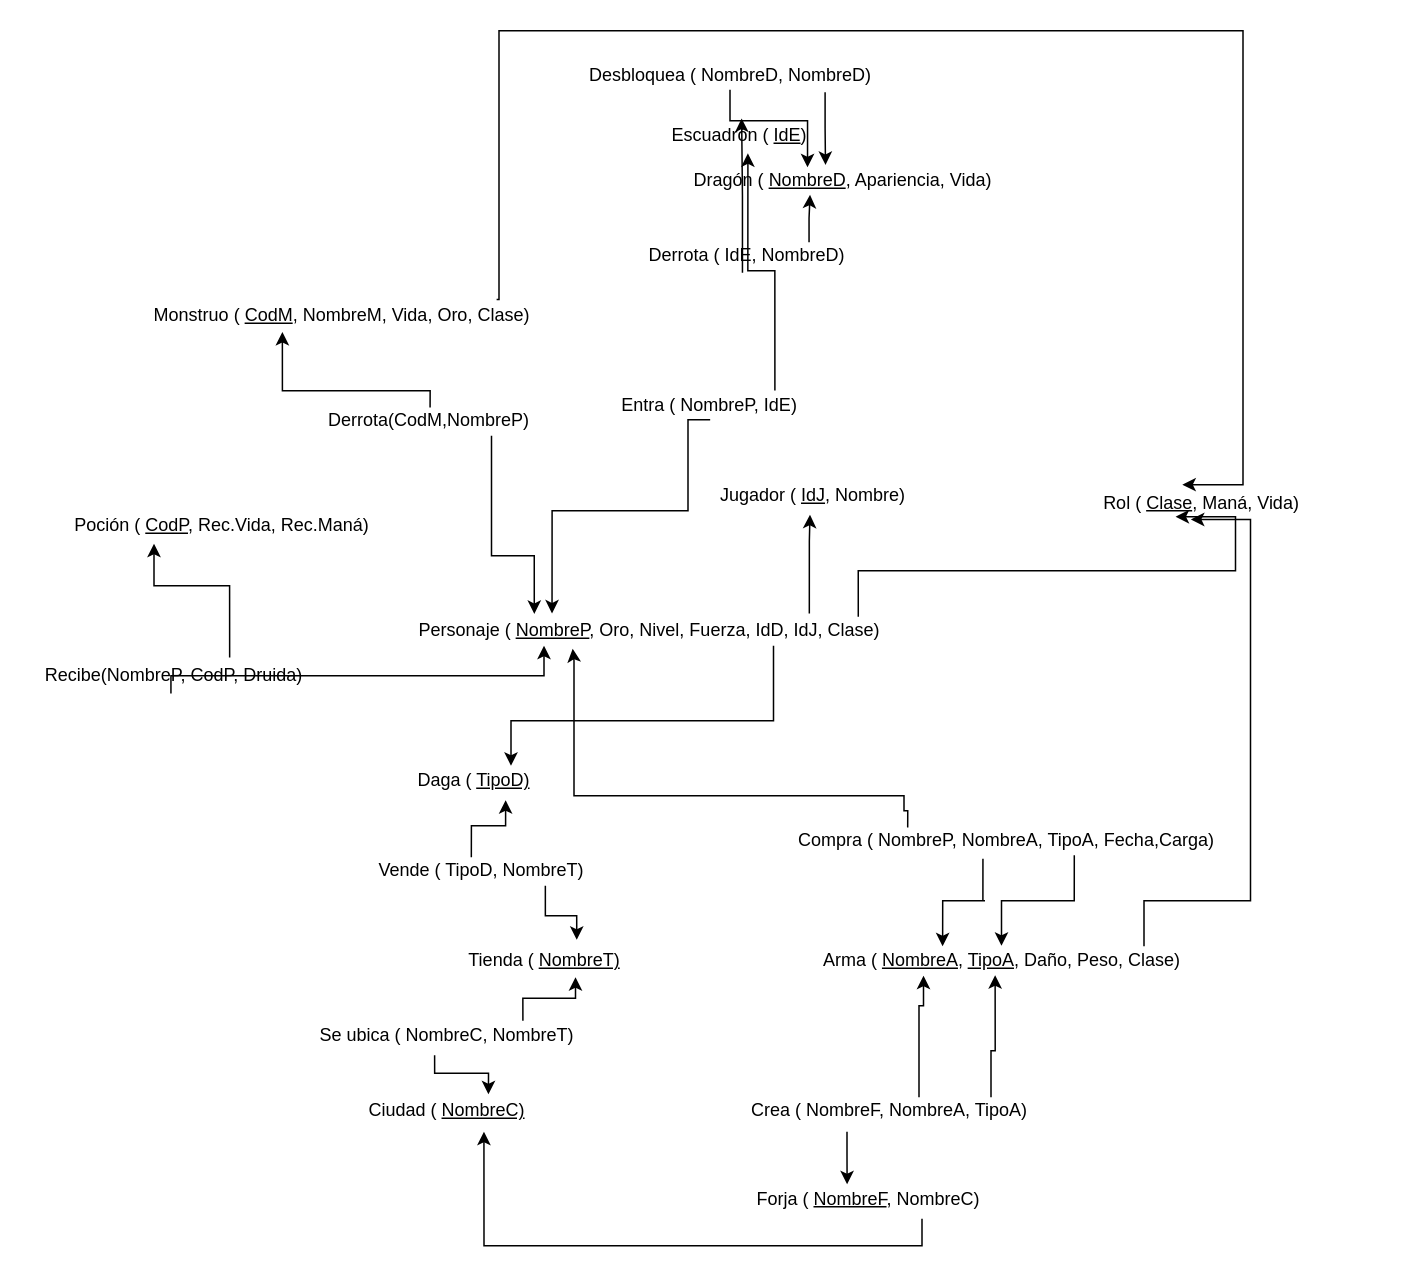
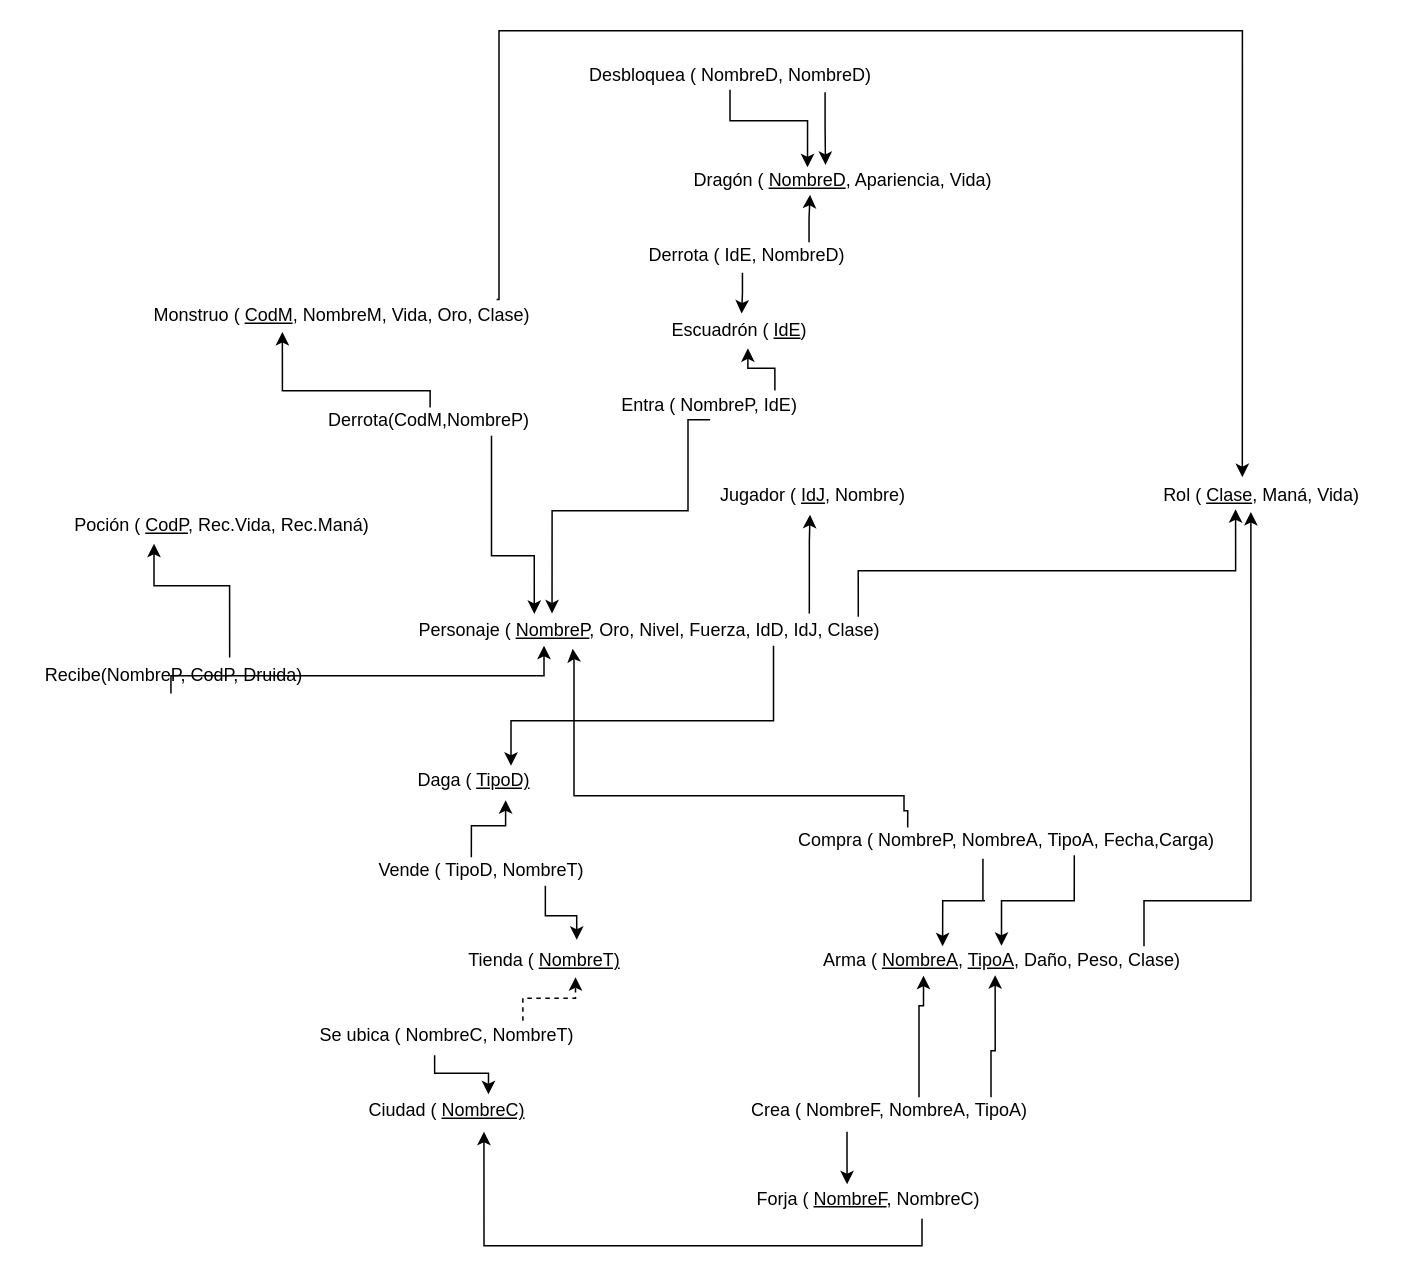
(739, 136) -> (739, 331)
(1201, 503) -> (1261, 496)
(543, 998) -> (543, 998)
